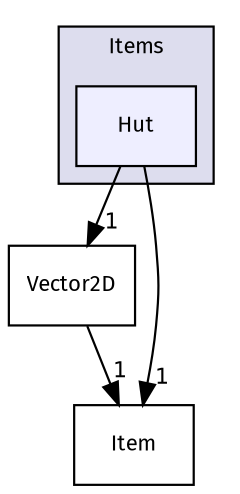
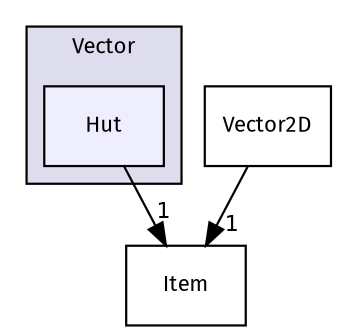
(136, 48) -> (104, 48)
(108, 197) -> none
